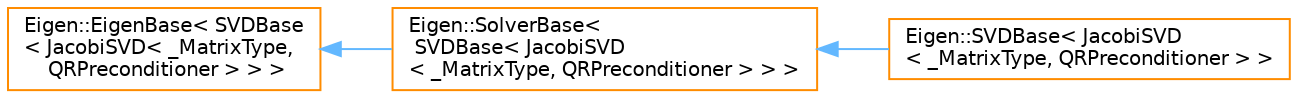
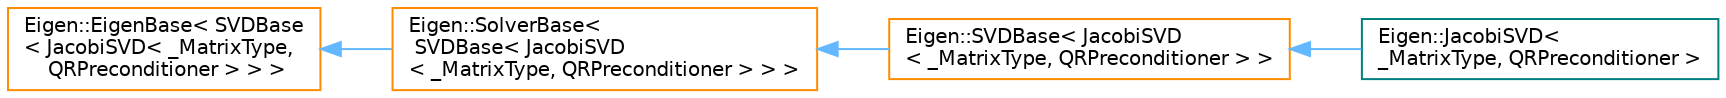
none -> (1540, 49)
